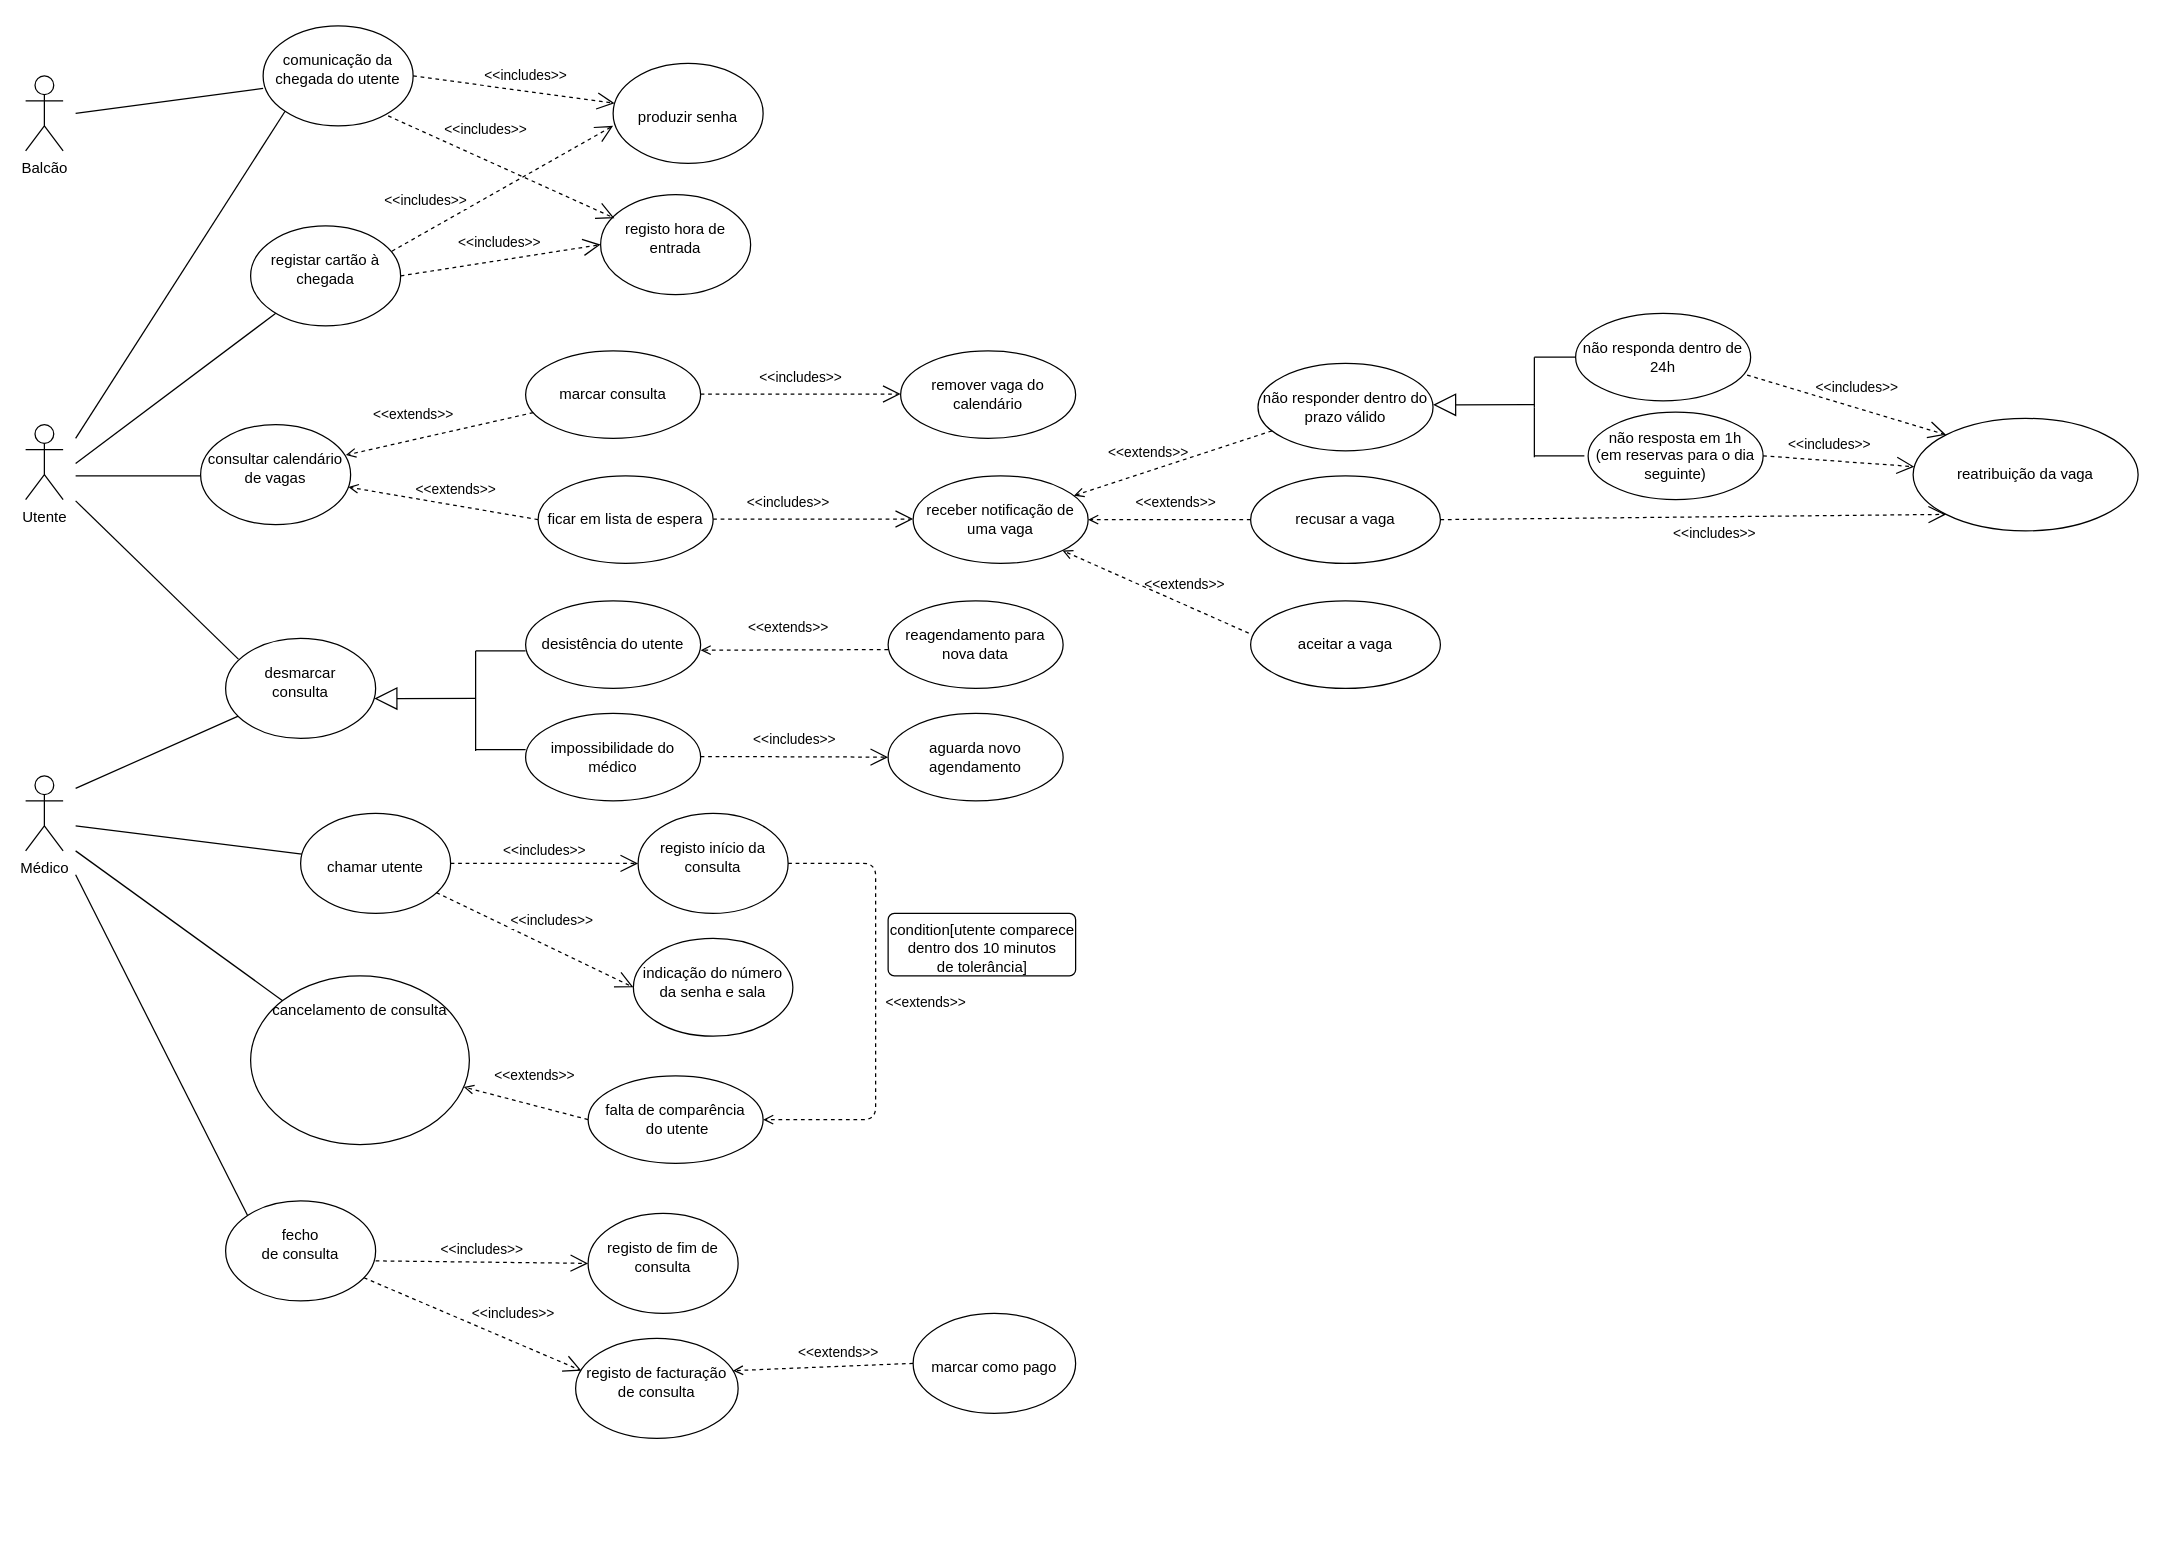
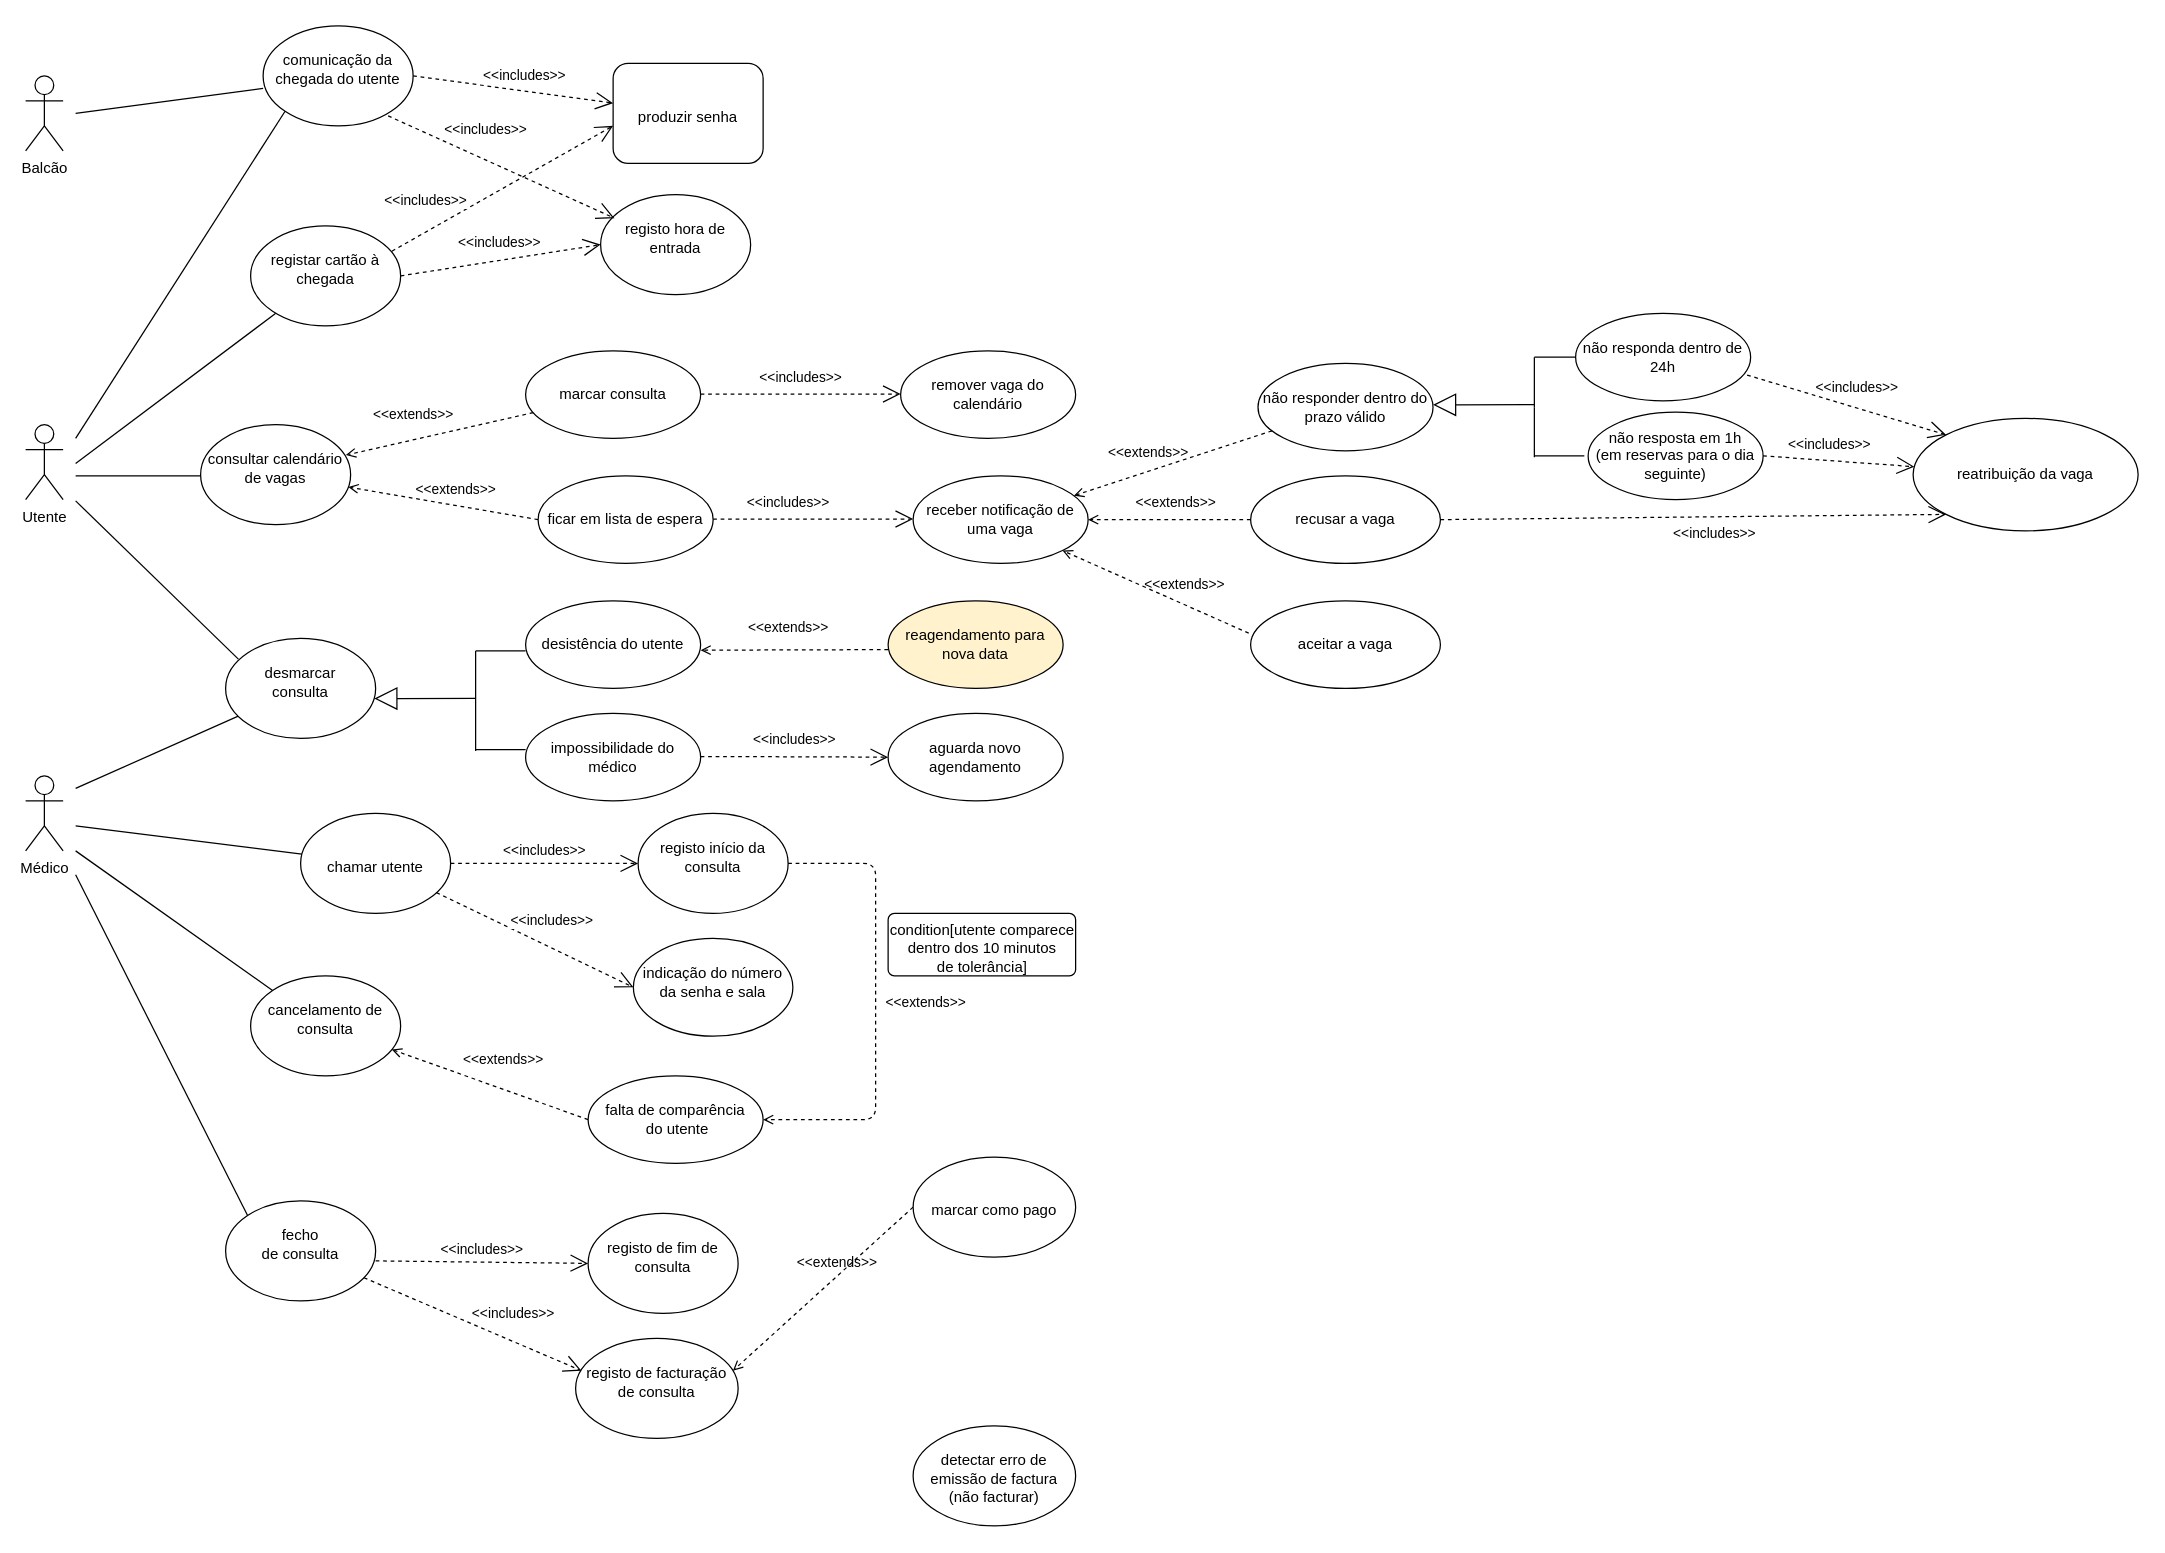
(688, 113) -> (688, 113)
(976, 644) -> (976, 644)
(360, 1060) -> (326, 1026)
(994, 1363) -> (994, 1207)
none -> (994, 1476)
